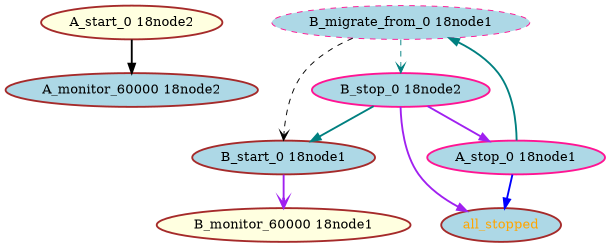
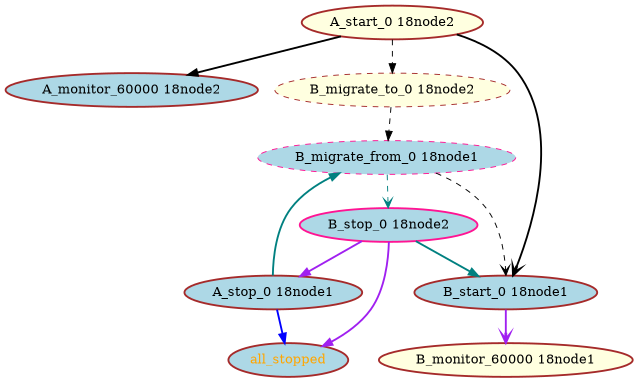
none -> (392, 90)
none -> (540, 133)
(516, 158) -> (273, 292)
